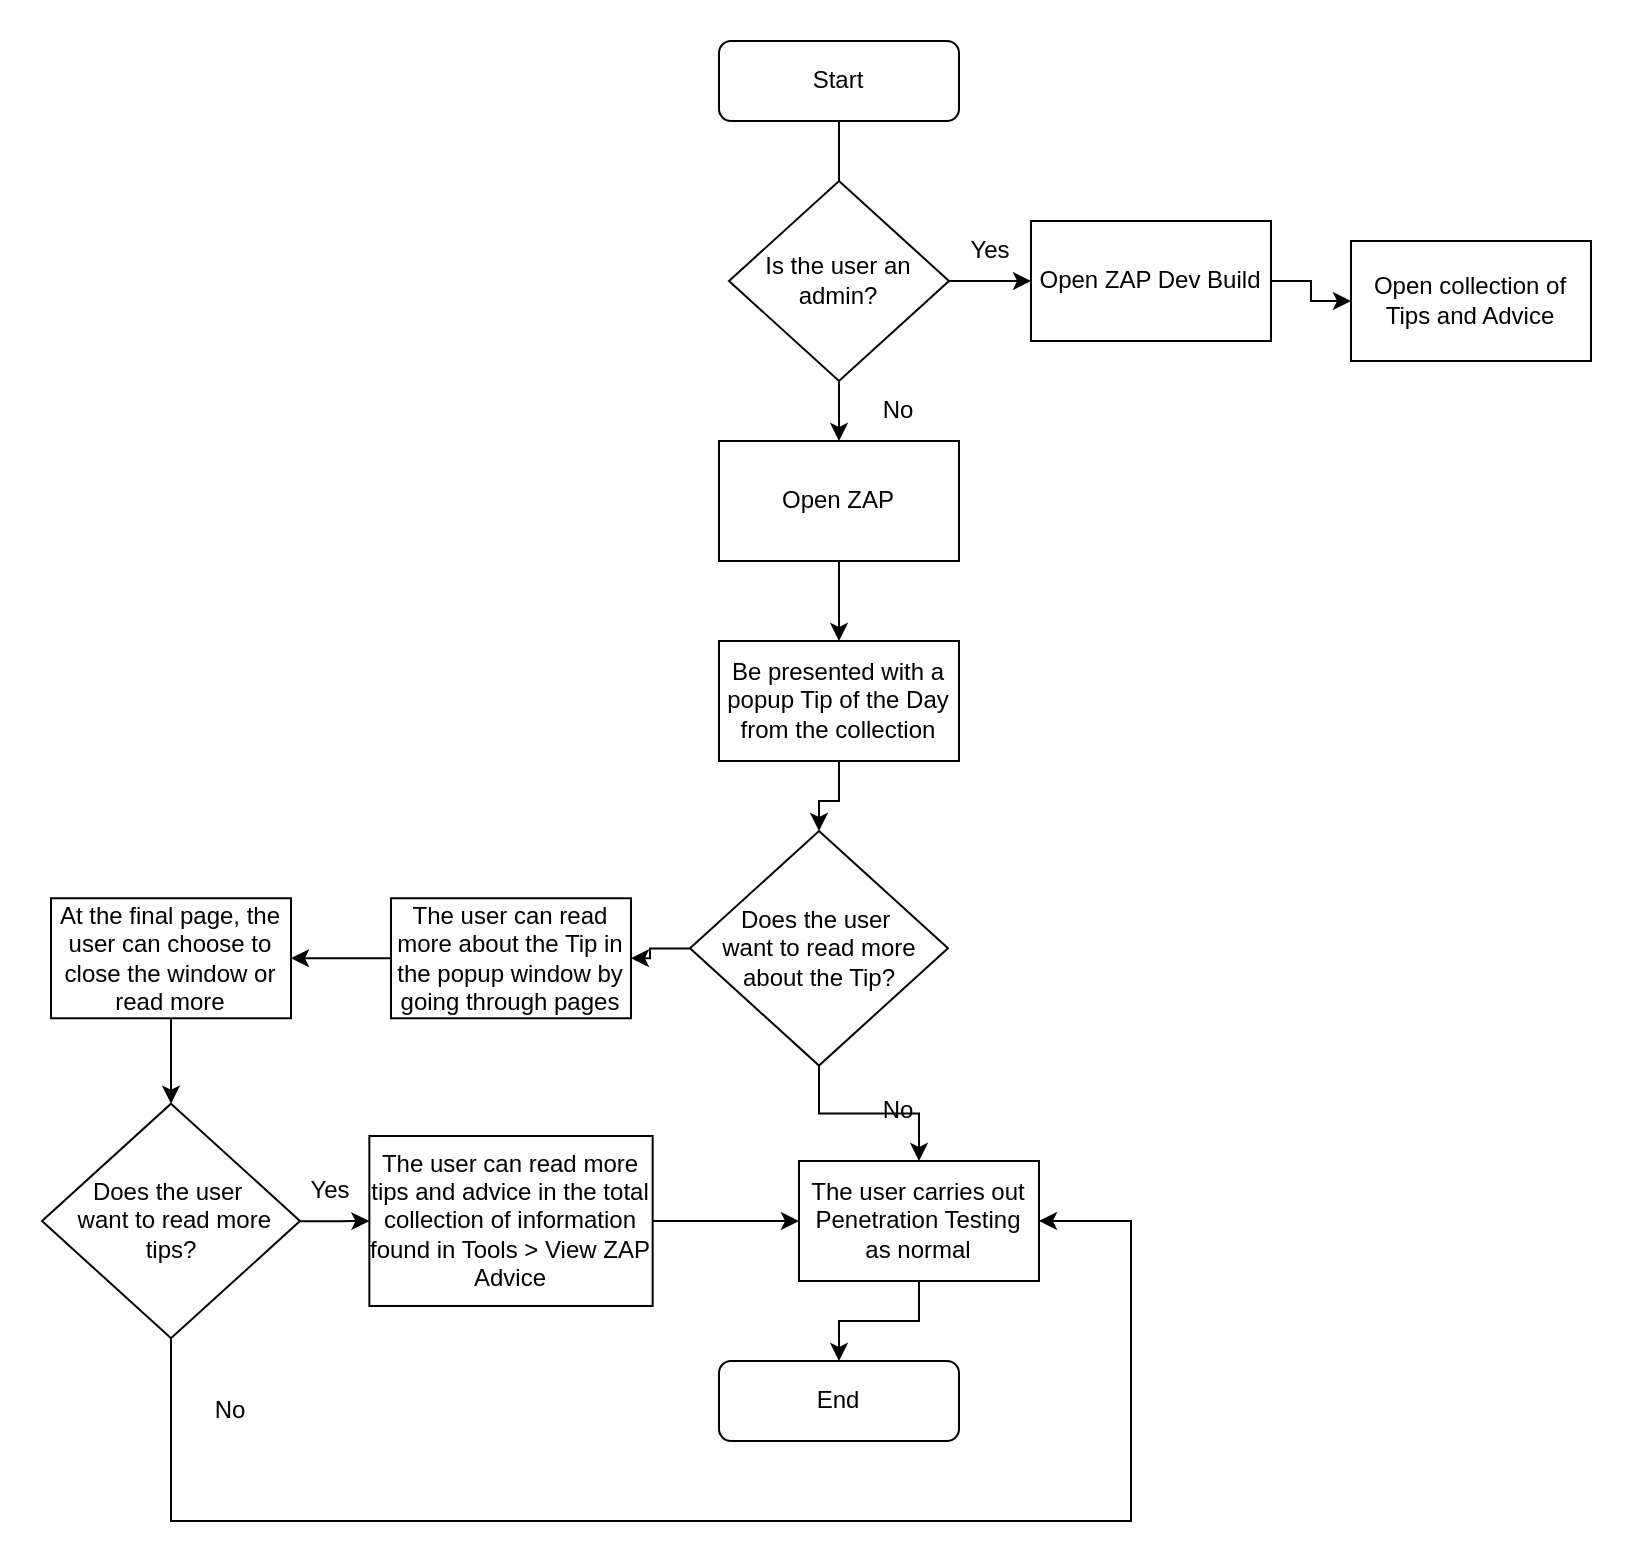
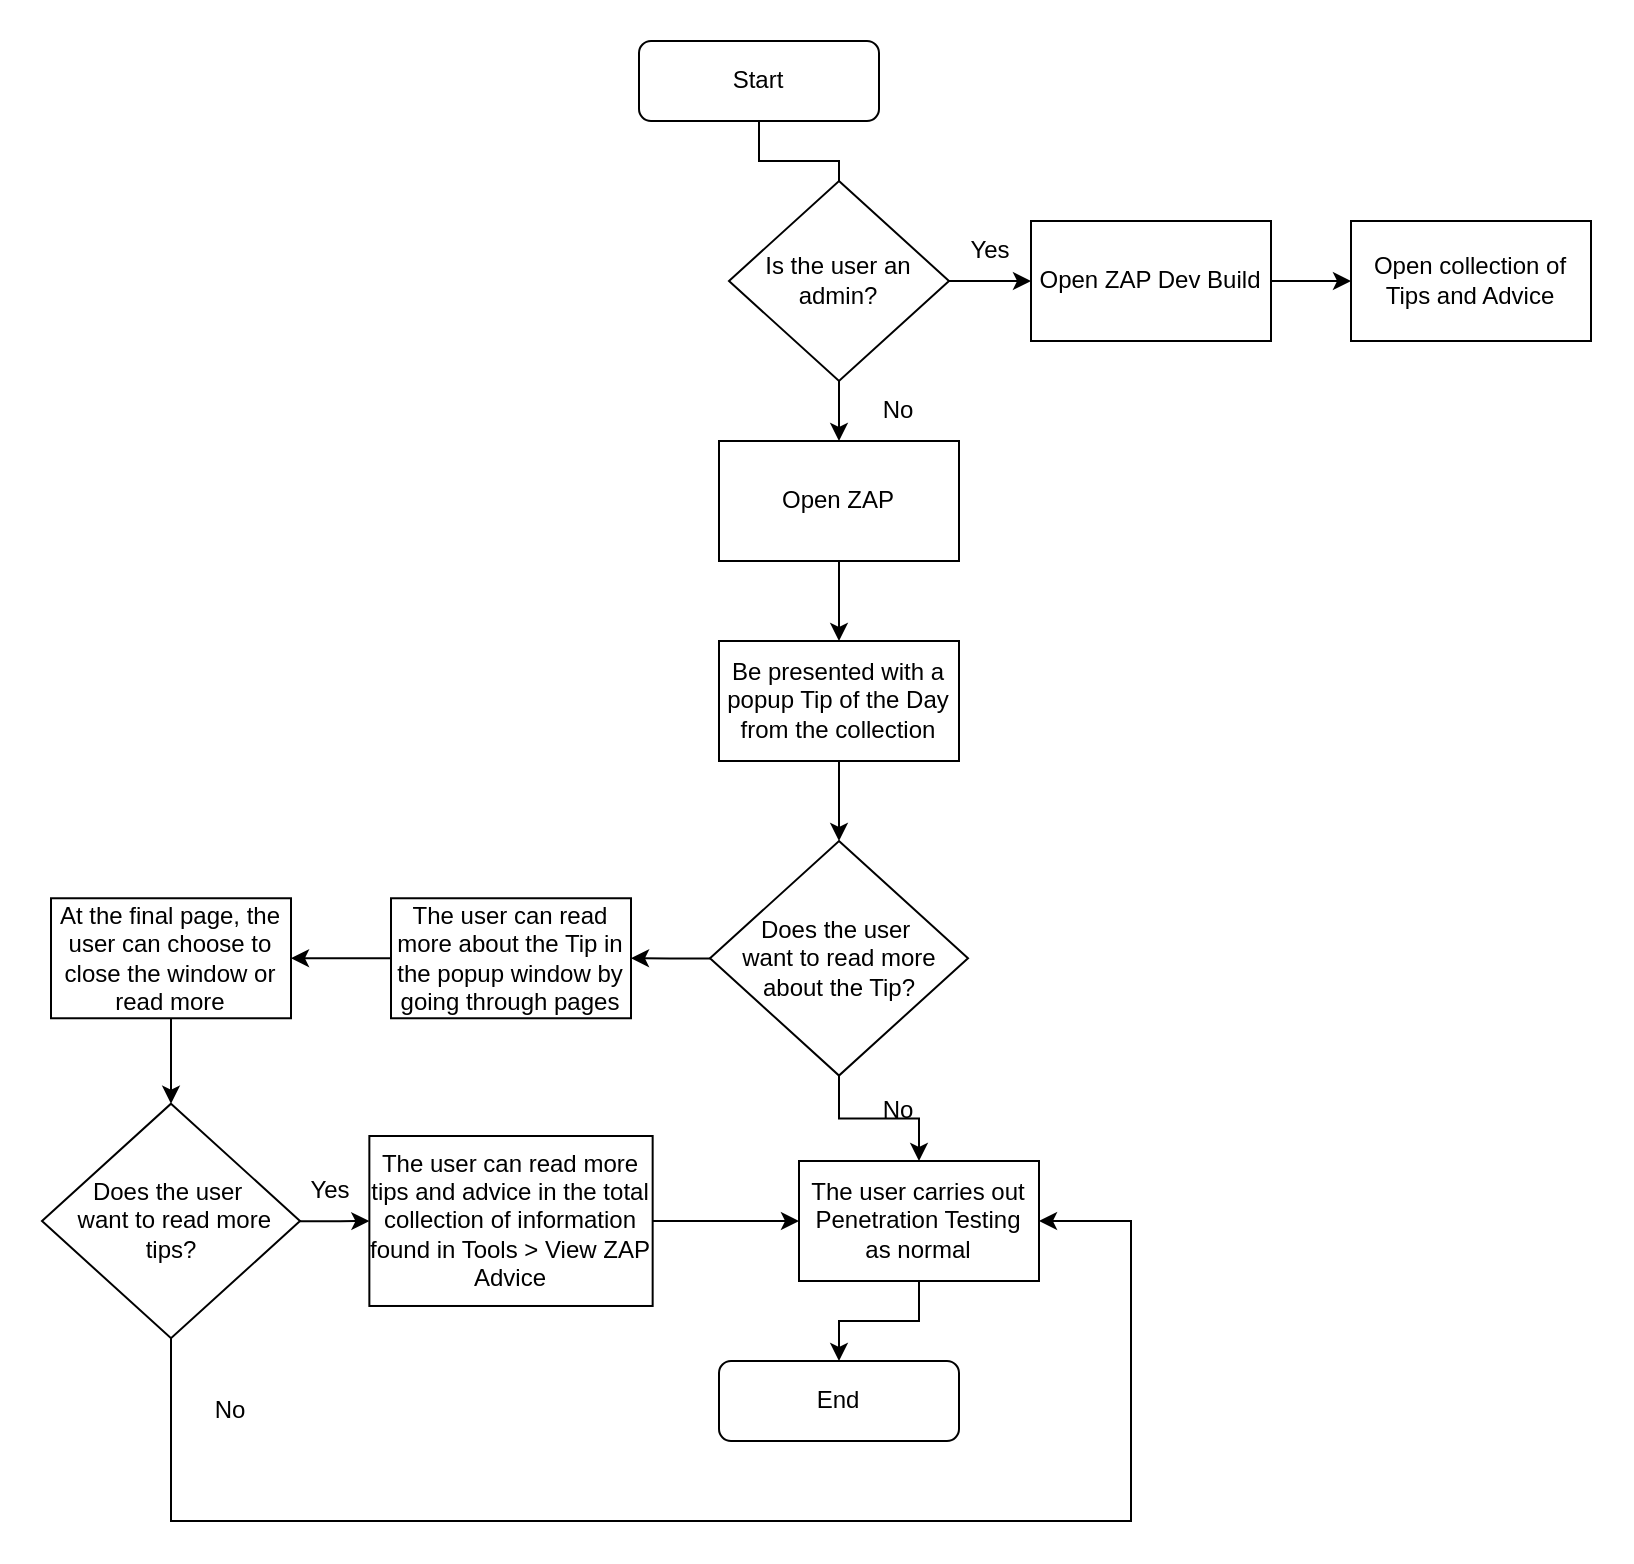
(839, 81) -> (759, 81)
(1471, 301) -> (1471, 281)
(819, 948) -> (839, 958)
